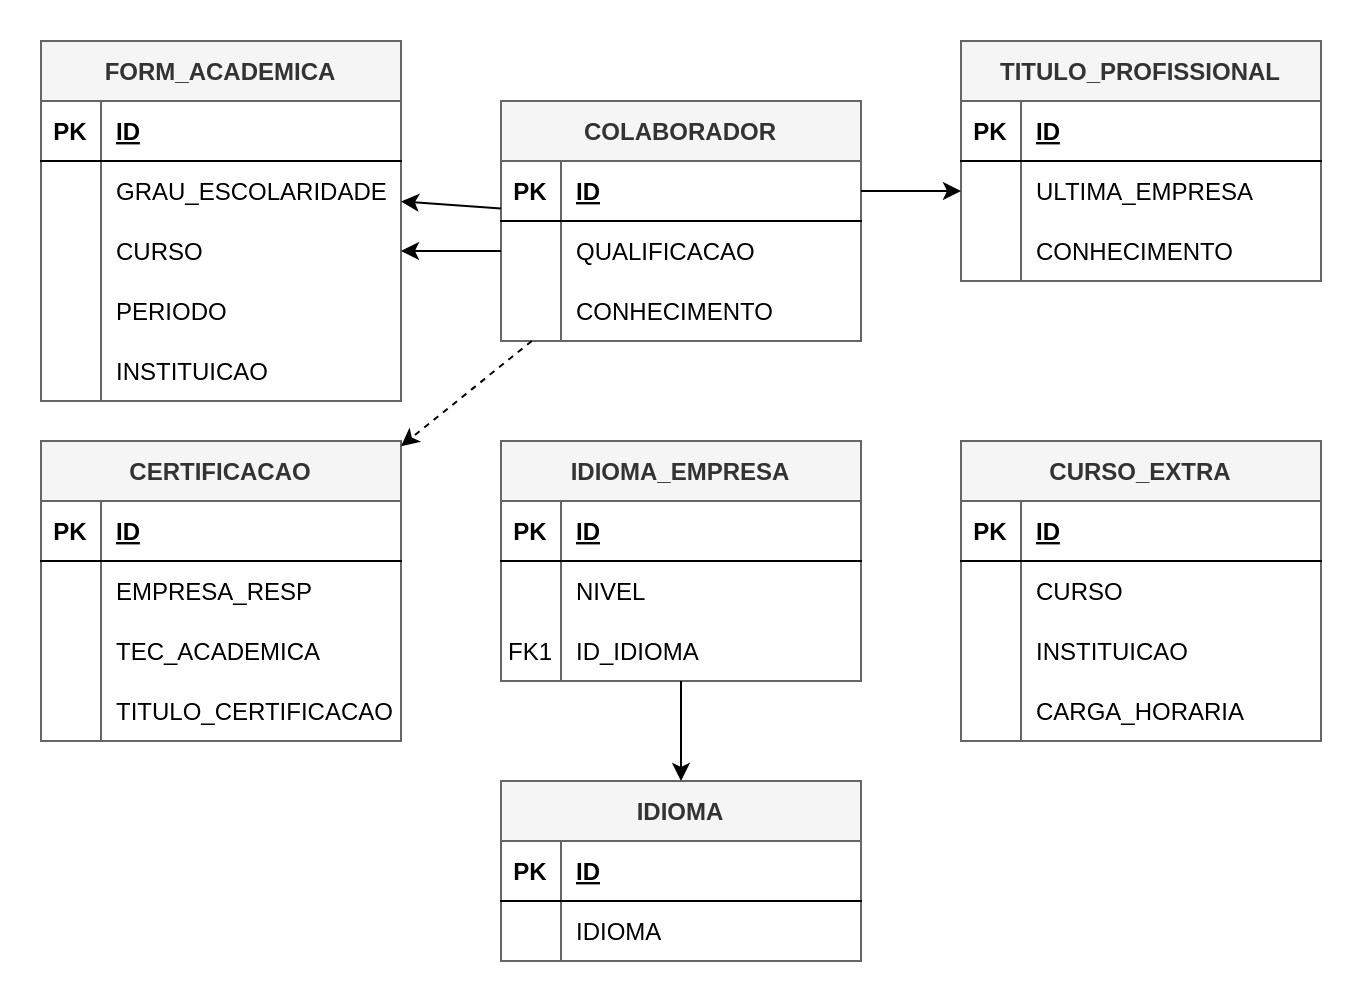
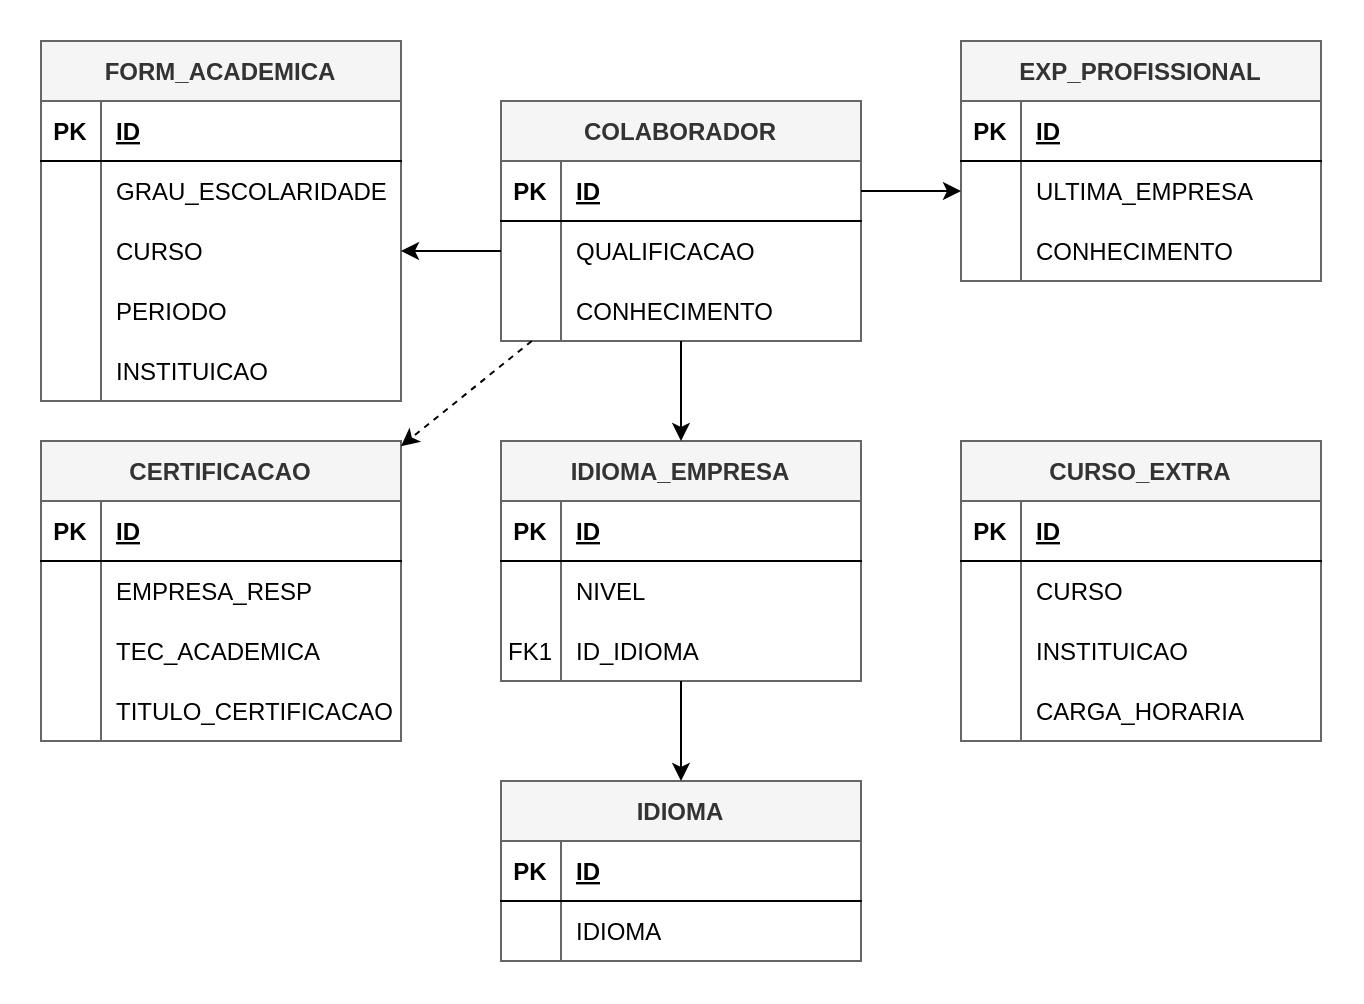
(1140, 72) -> (1140, 72)
(456, 205) -> (681, 386)
